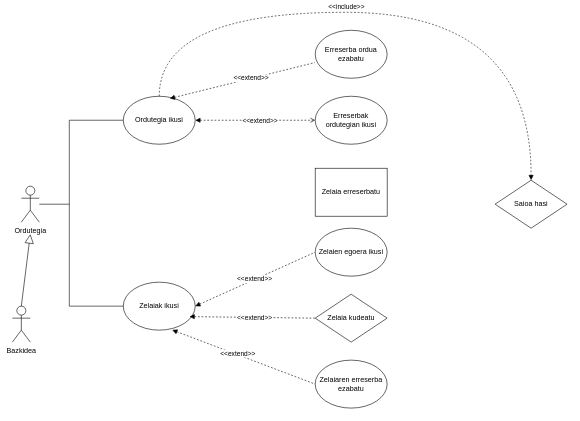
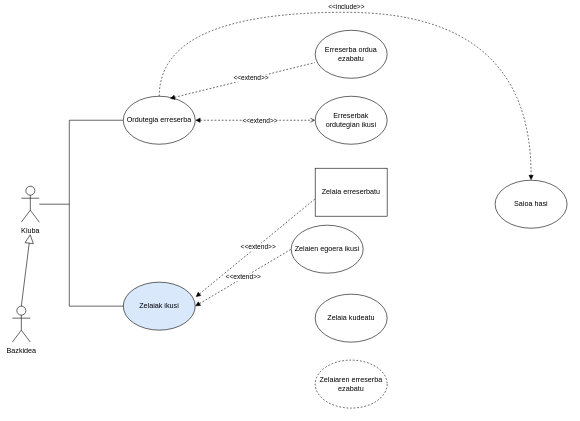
(159, 120) -> (159, 120)
(531, 204) -> (531, 204)
(31, 231) -> (31, 231)
(351, 252) -> (327, 249)
none -> (227, 271)
(159, 306) -> (159, 306)
(255, 318) -> none
(351, 318) -> (351, 318)
(231, 352) -> none
(351, 384) -> (351, 384)
